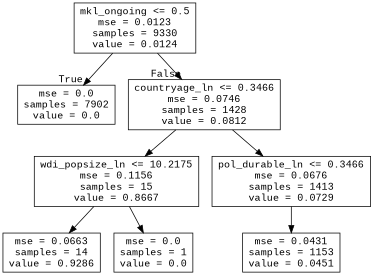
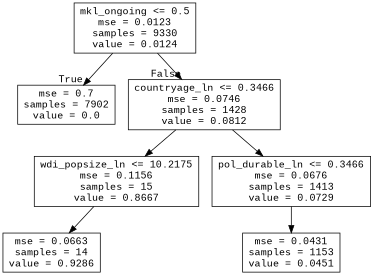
(66, 105) -> (66, 105)
(153, 253) -> none
